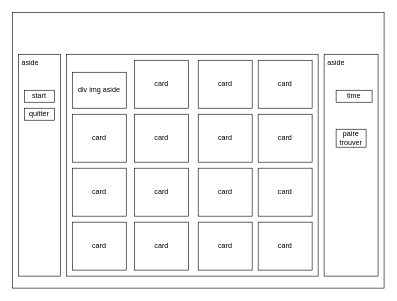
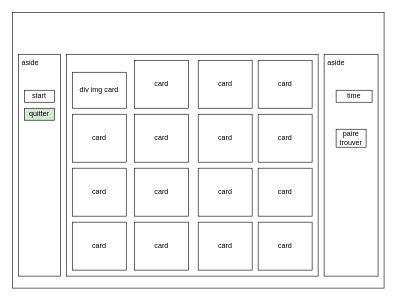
(99, 90) -> (99, 90)
(39, 114) -> (39, 114)
